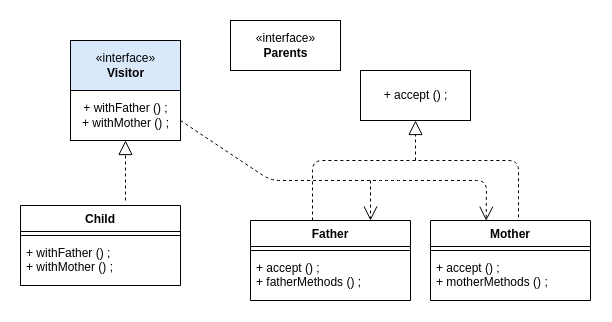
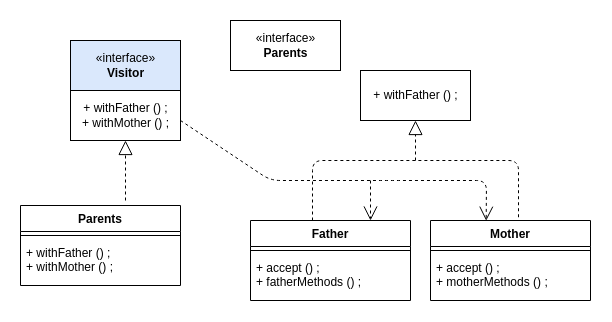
(416, 96) -> (416, 96)
(100, 219) -> (100, 219)
